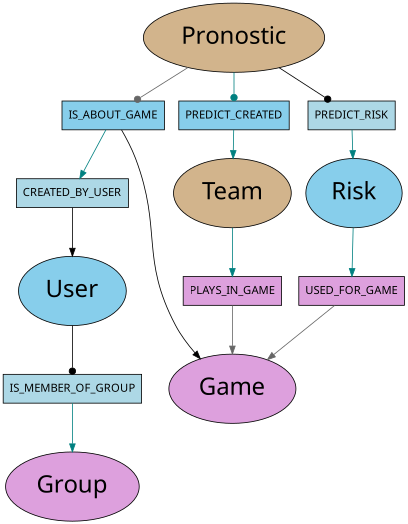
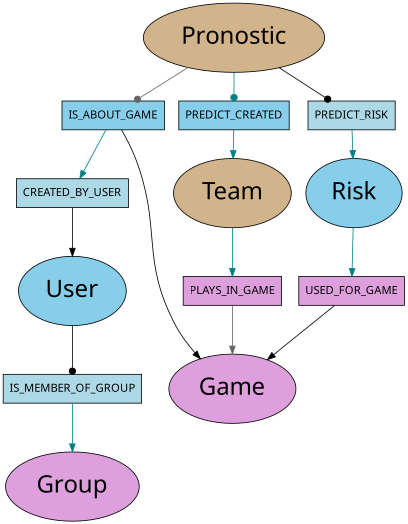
(304, 330) -> (304, 330)
